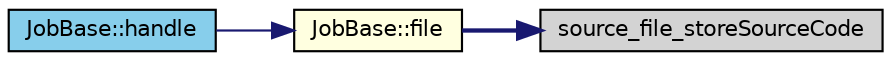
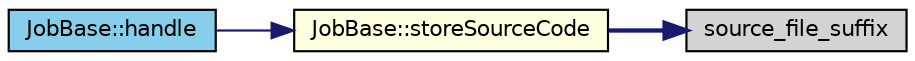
(378, 31) -> (451, 31)
(711, 31) -> (796, 31)
